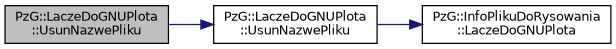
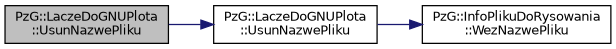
(517, 25) -> (517, 25)
